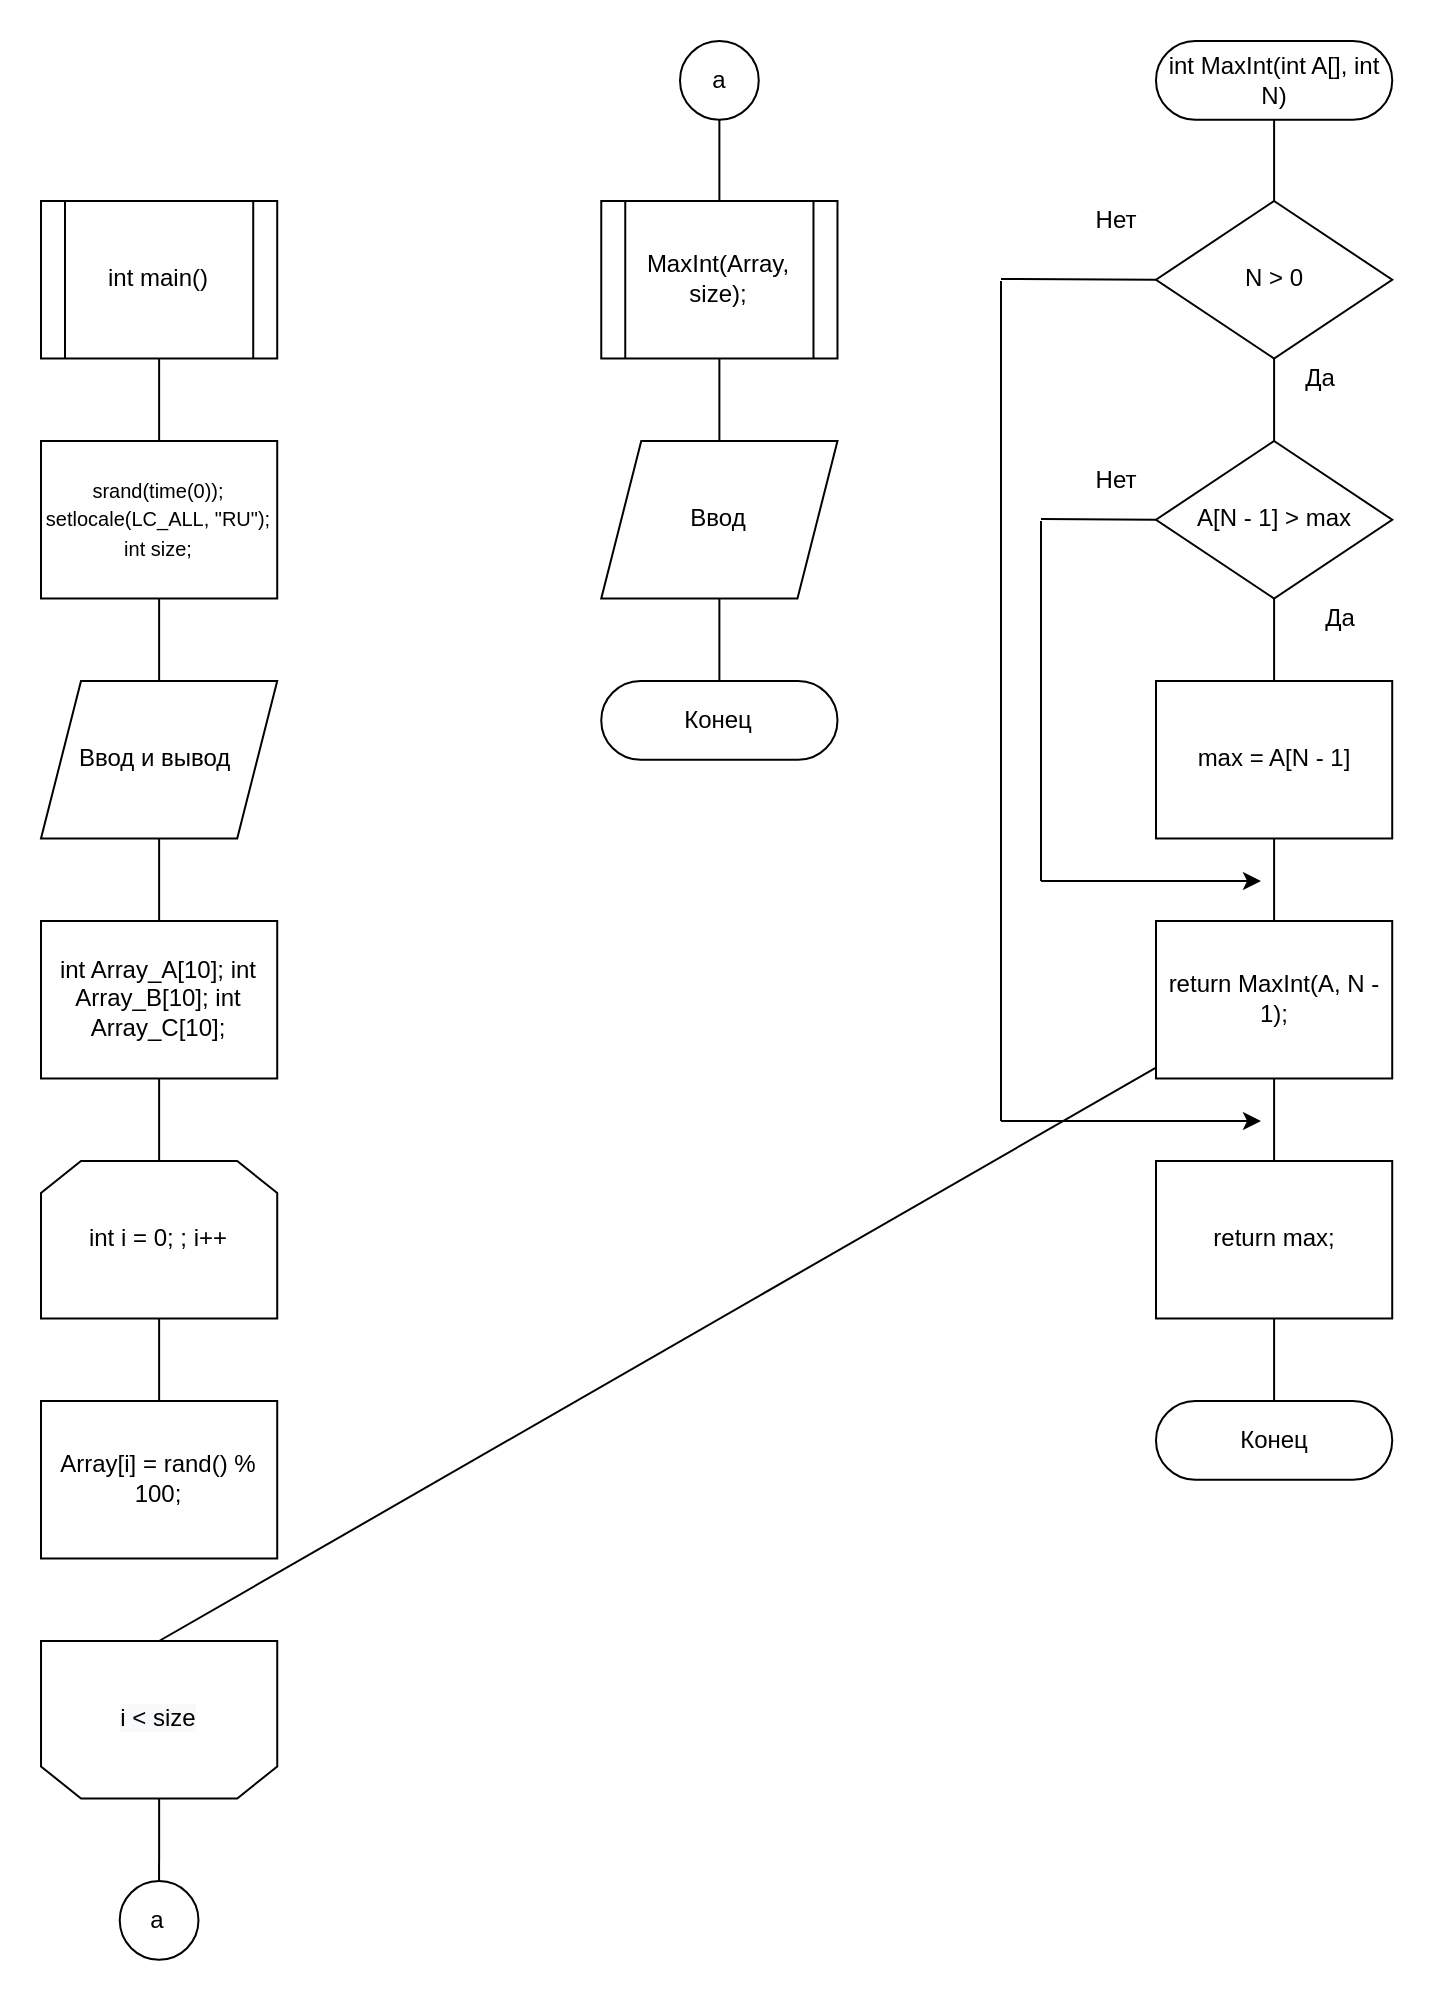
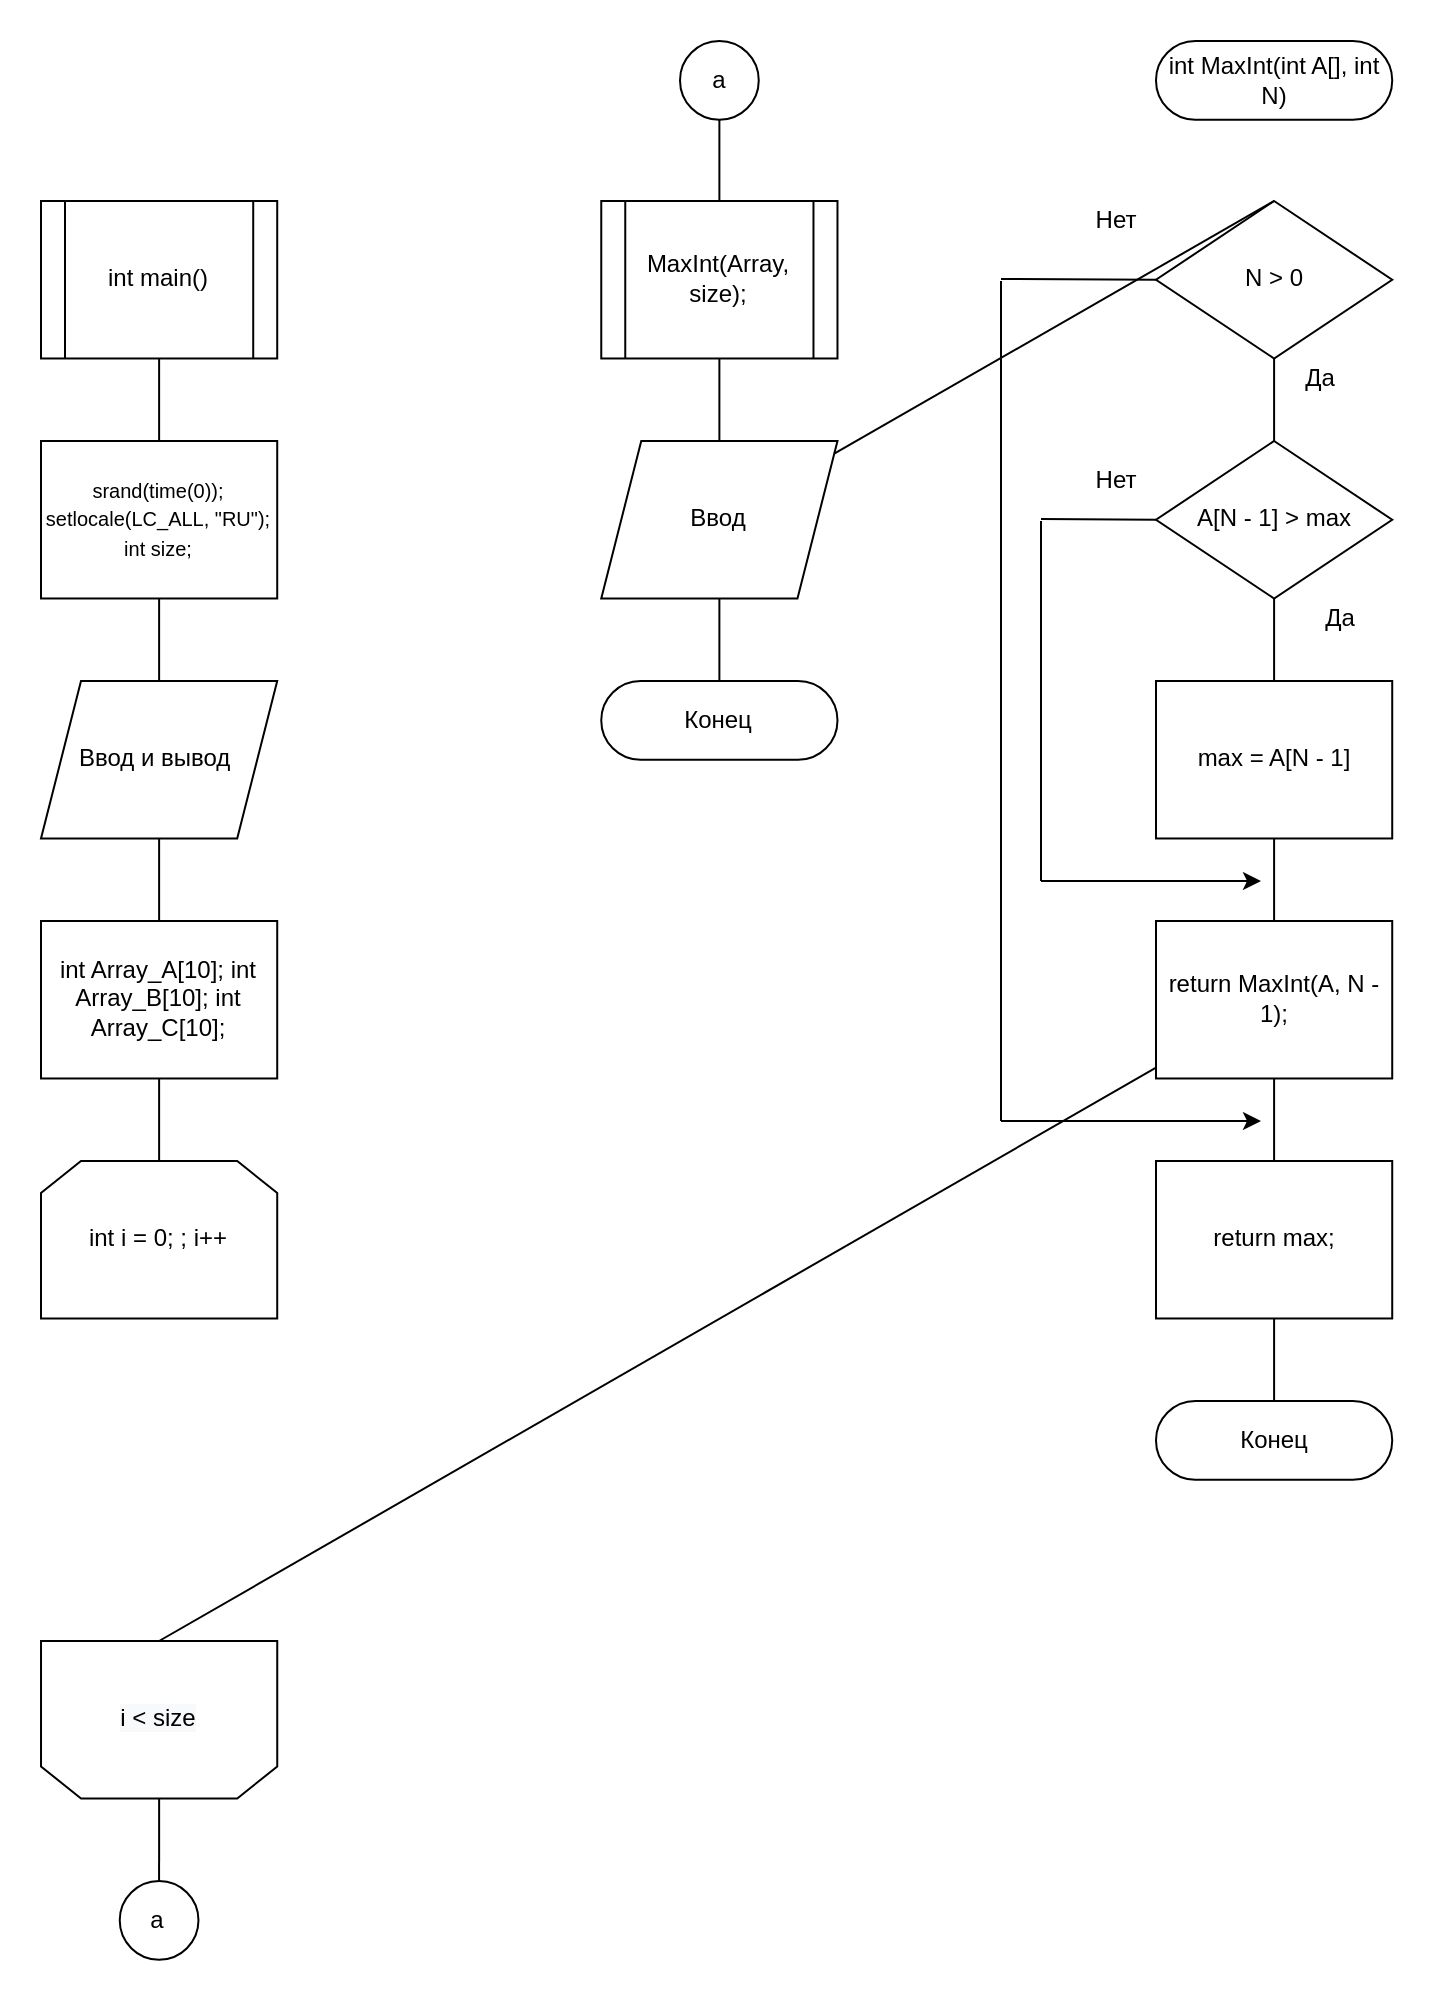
(1274, 161) -> (916, 407)
(159, 1360) -> none
(159, 1480) -> none
